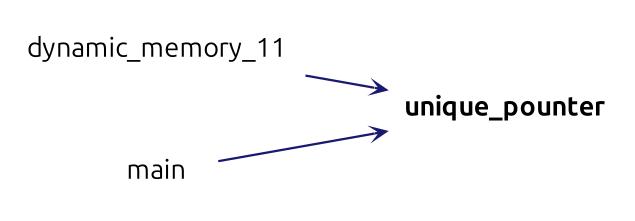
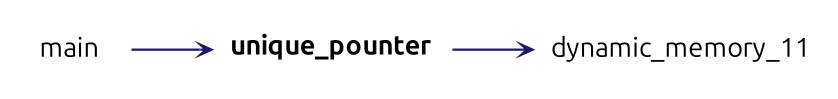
(340, 82) -> (487, 50)
